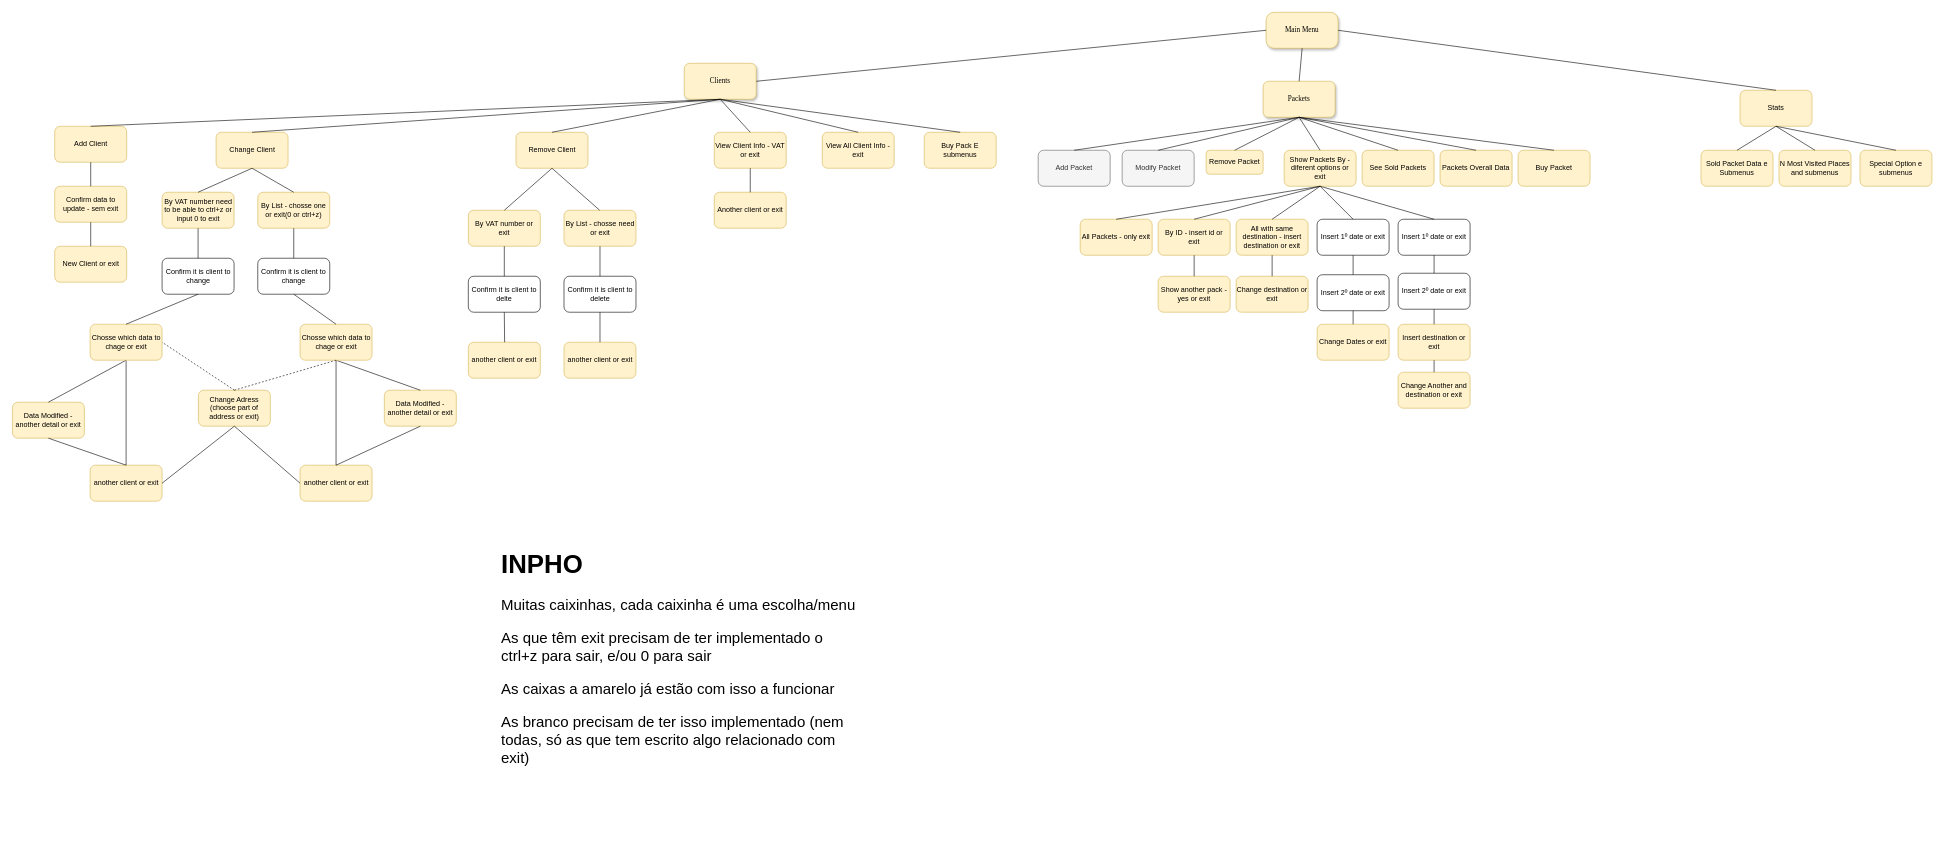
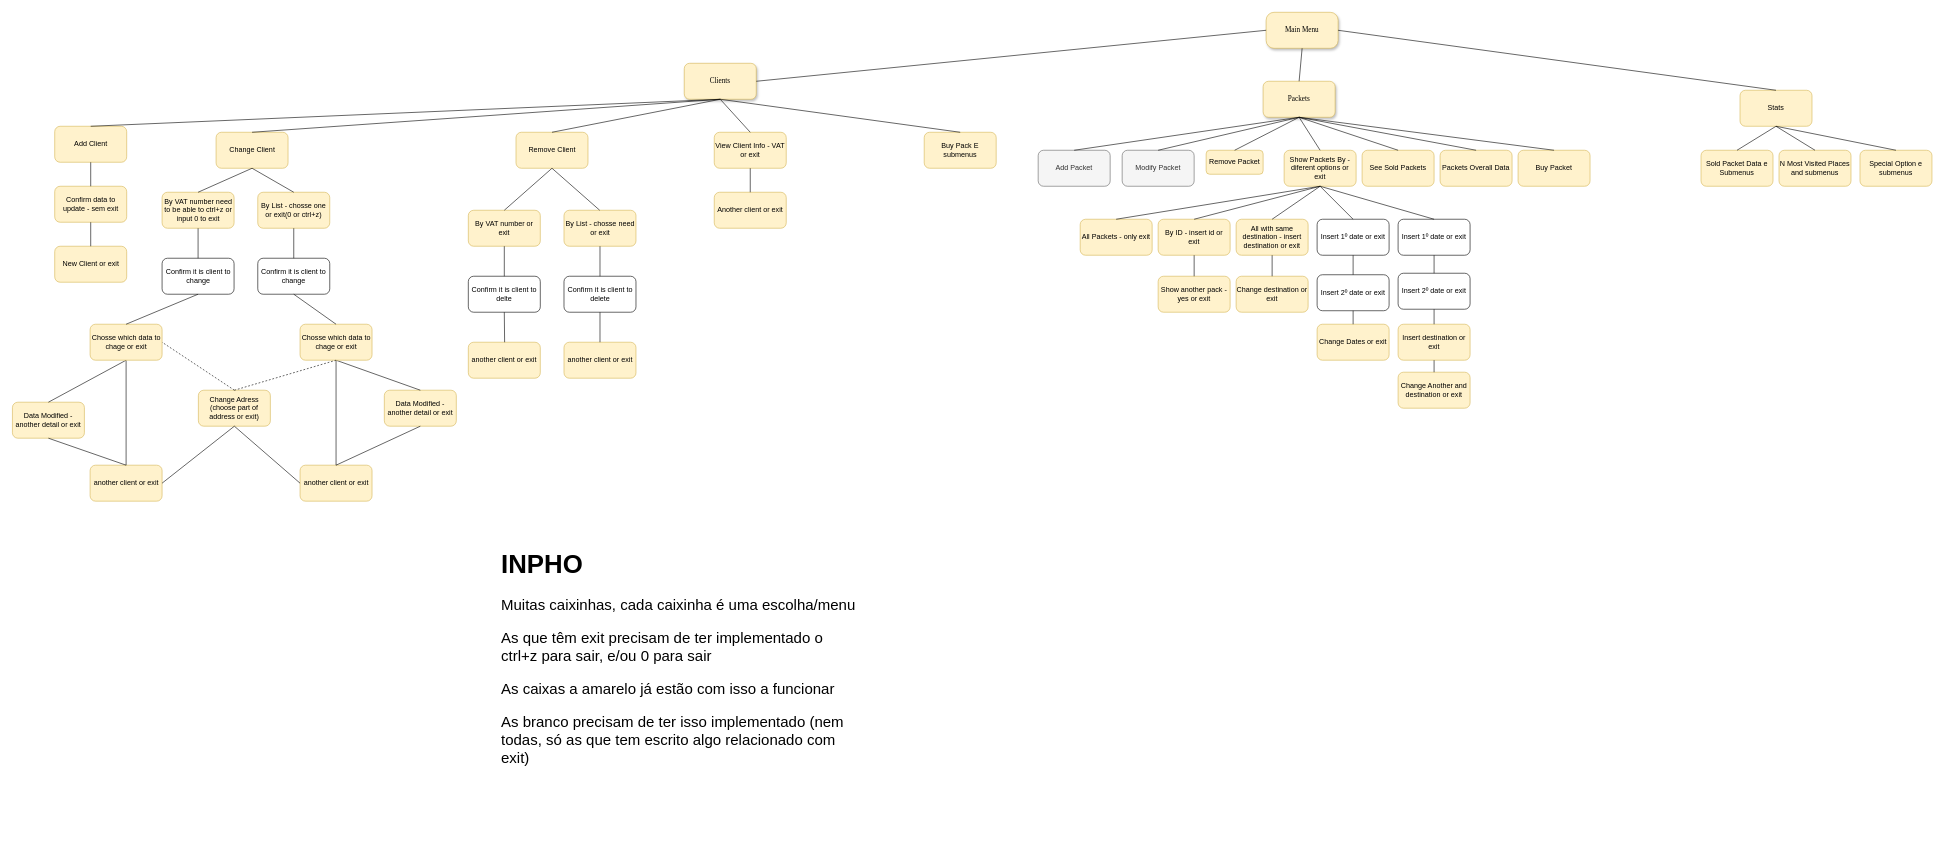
(793, 117) -> none
(858, 150) -> none
